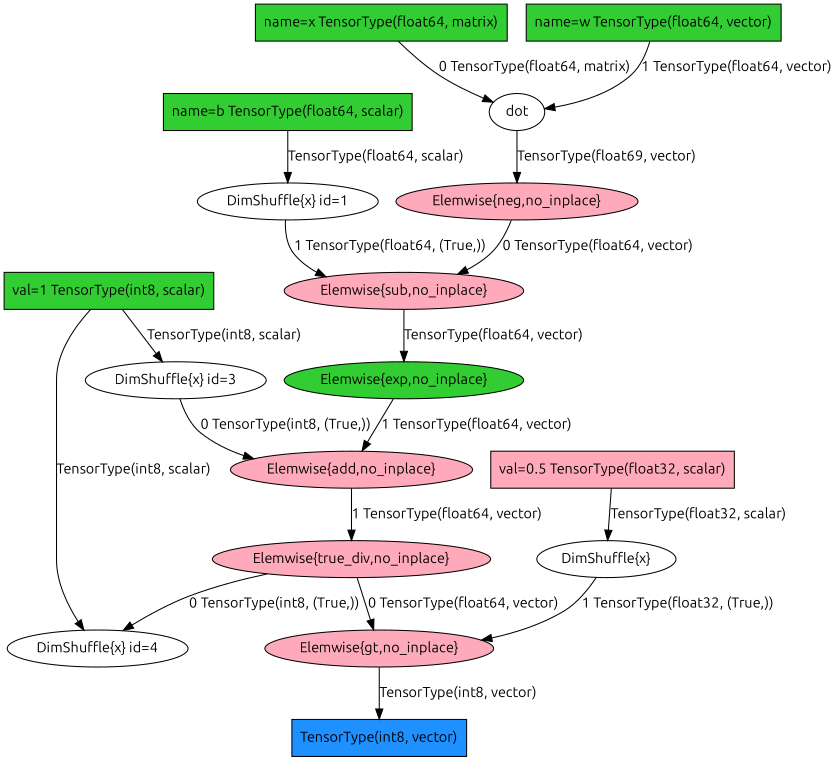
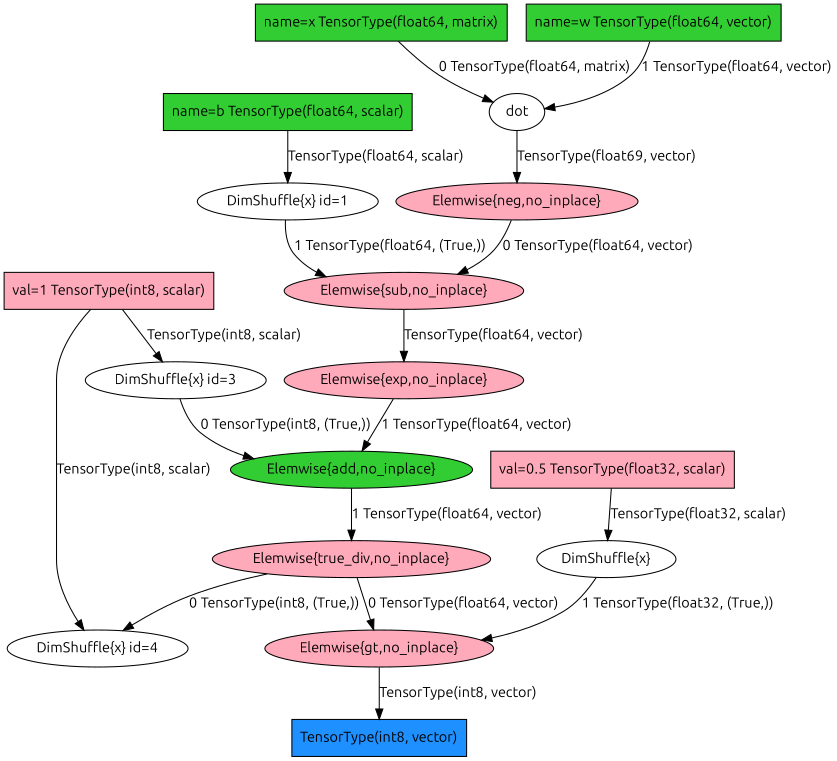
(109, 291) -> (109, 291)
(404, 380) -> (404, 380)
(351, 470) -> (351, 470)
